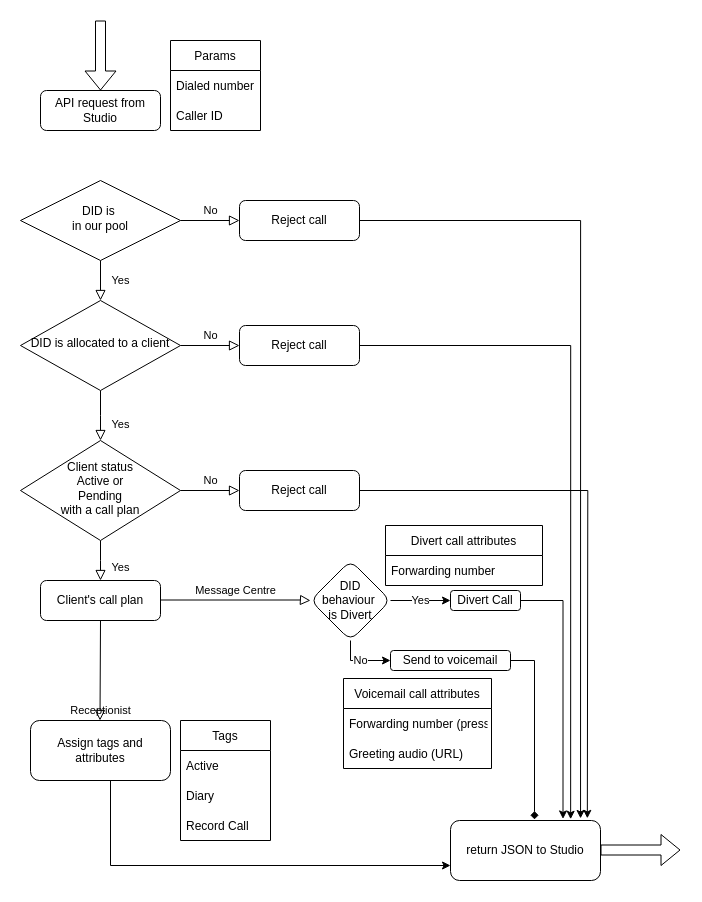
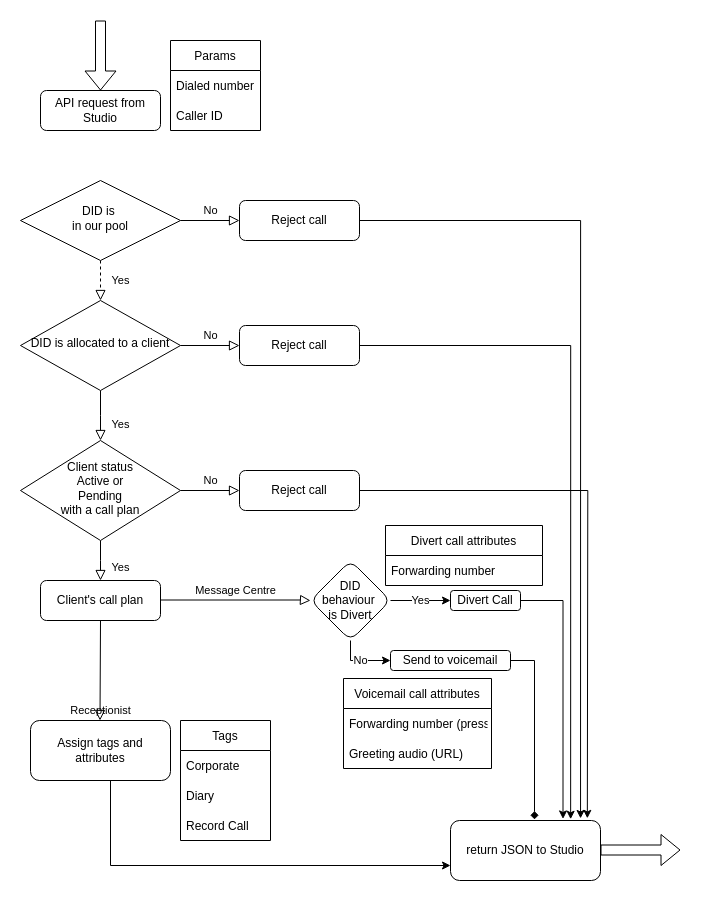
(101, 276) -> (101, 276)
(205, 766) -> (216, 766)
